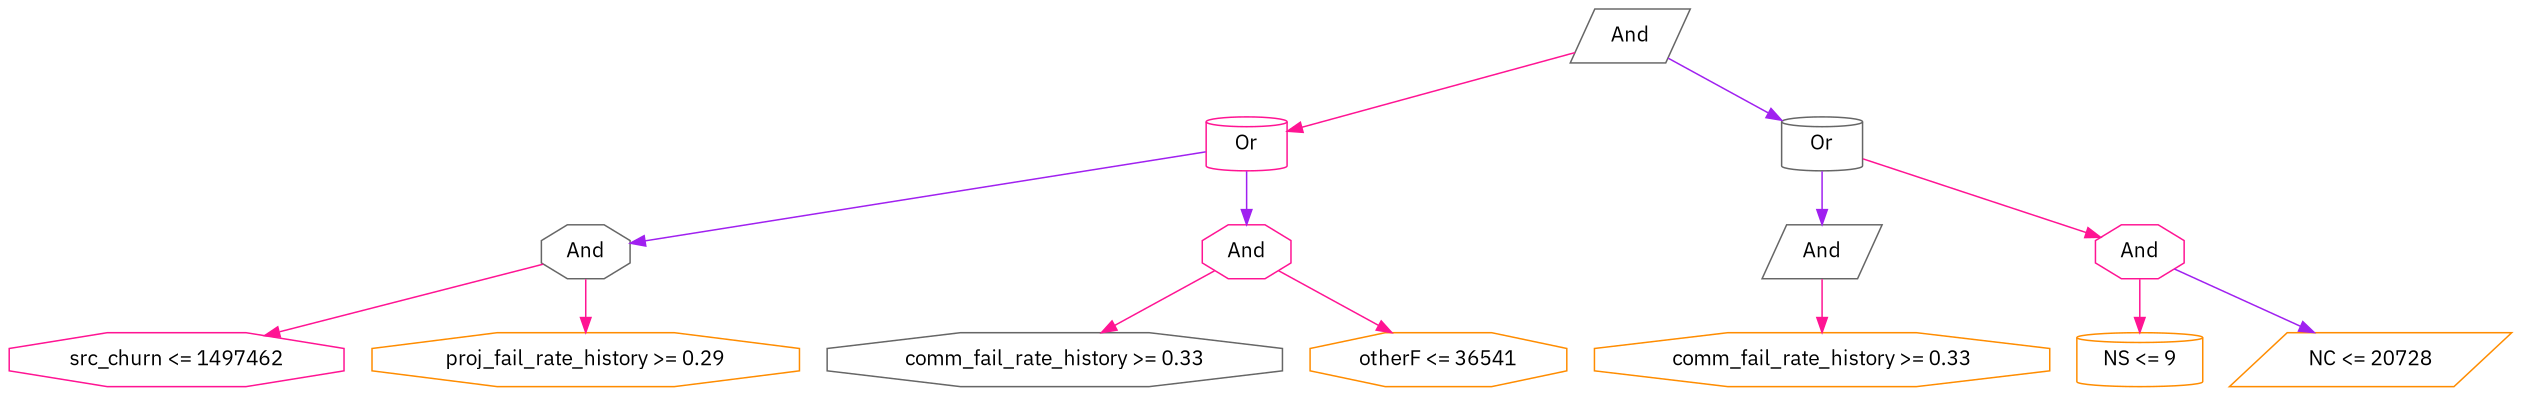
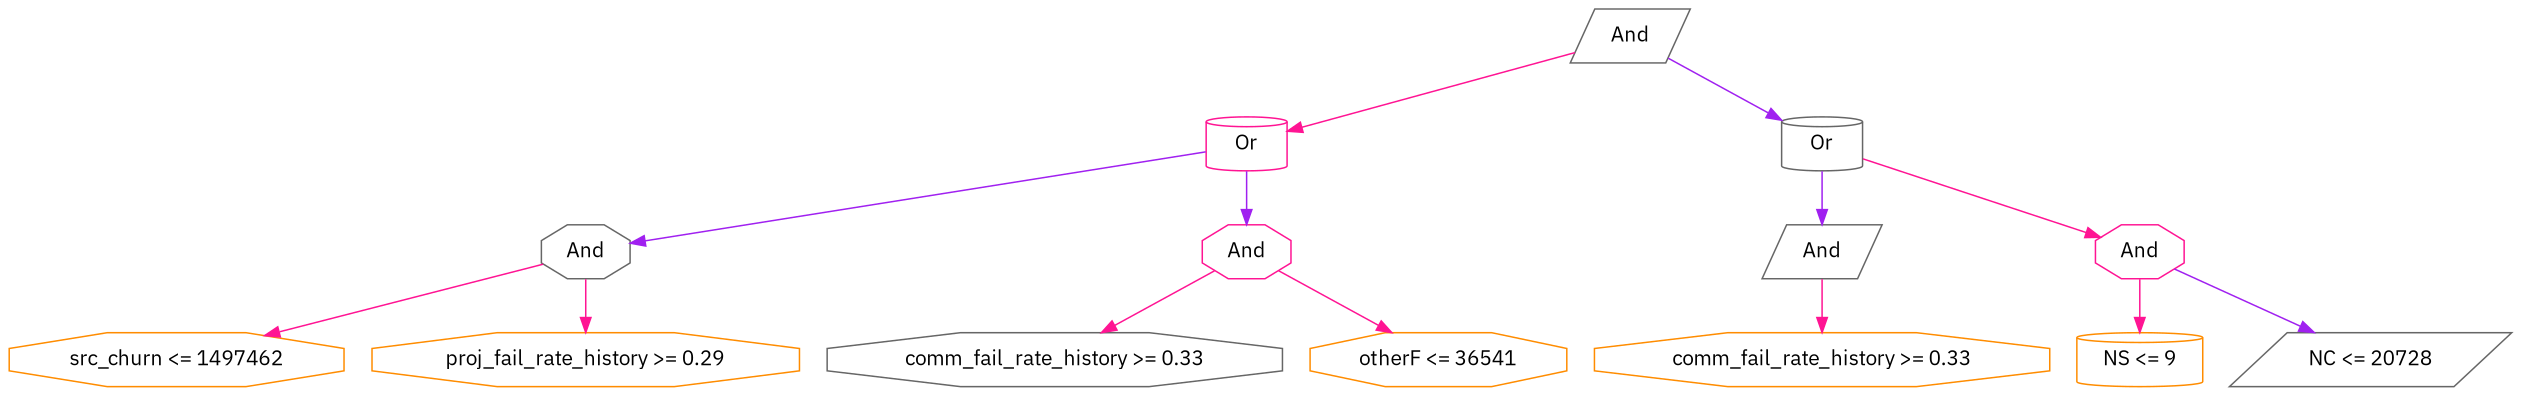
(177, 360) -> (177, 360)
(2371, 360) -> (2371, 360)
